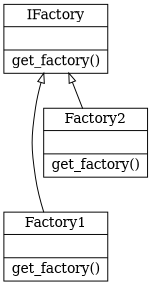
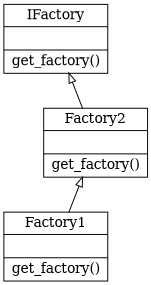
(32, 148) -> (74, 199)
